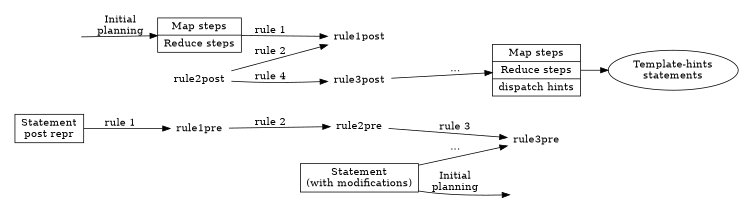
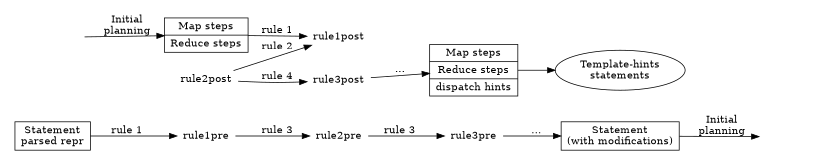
(271, 122) -> (278, 130)
(49, 129) -> (53, 136)
(459, 156) -> (528, 136)
